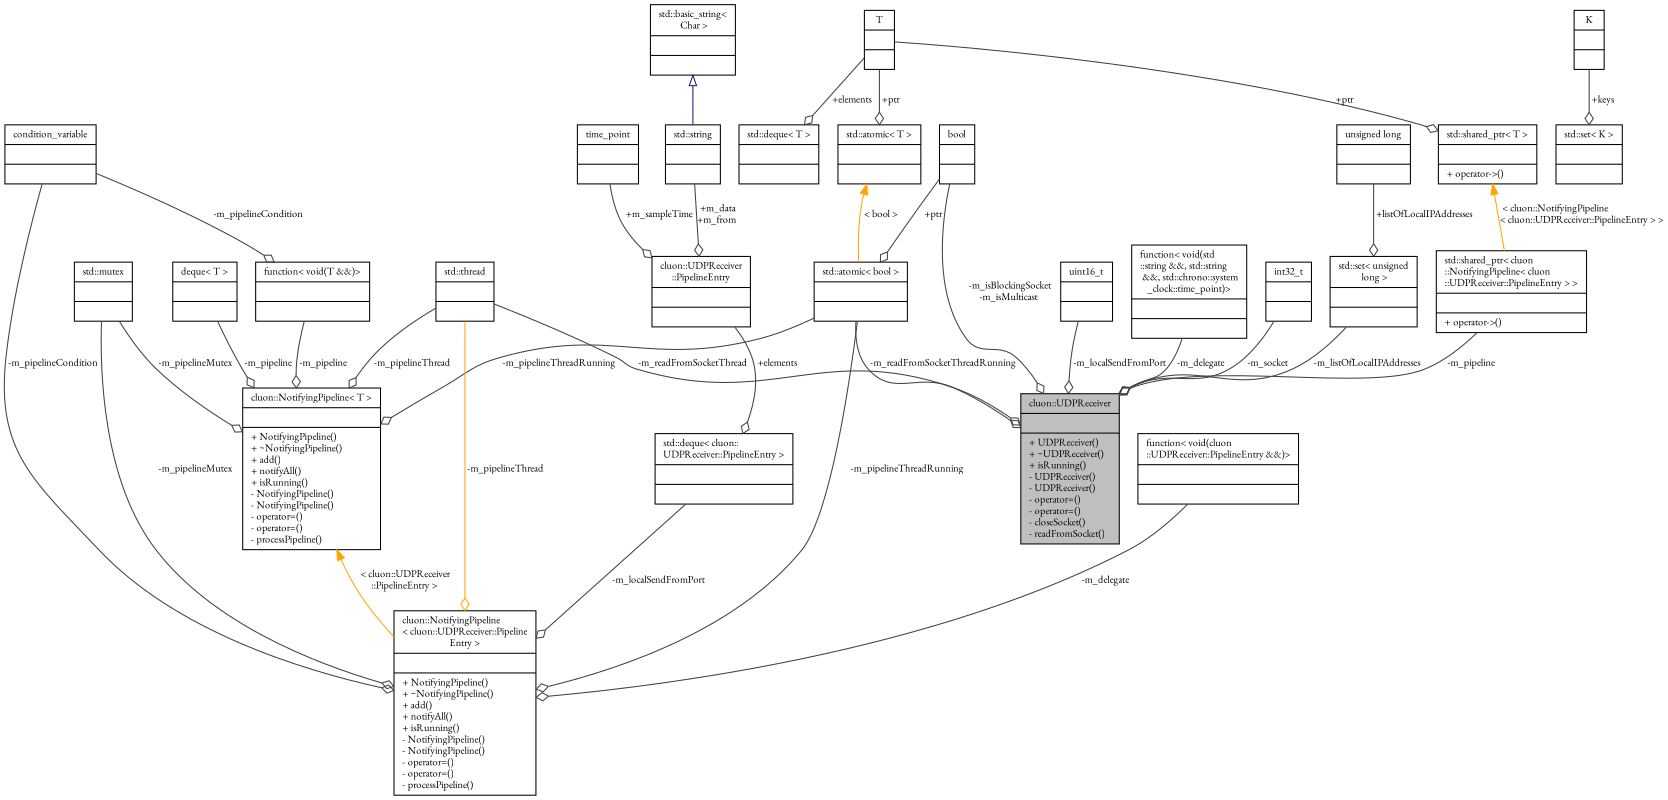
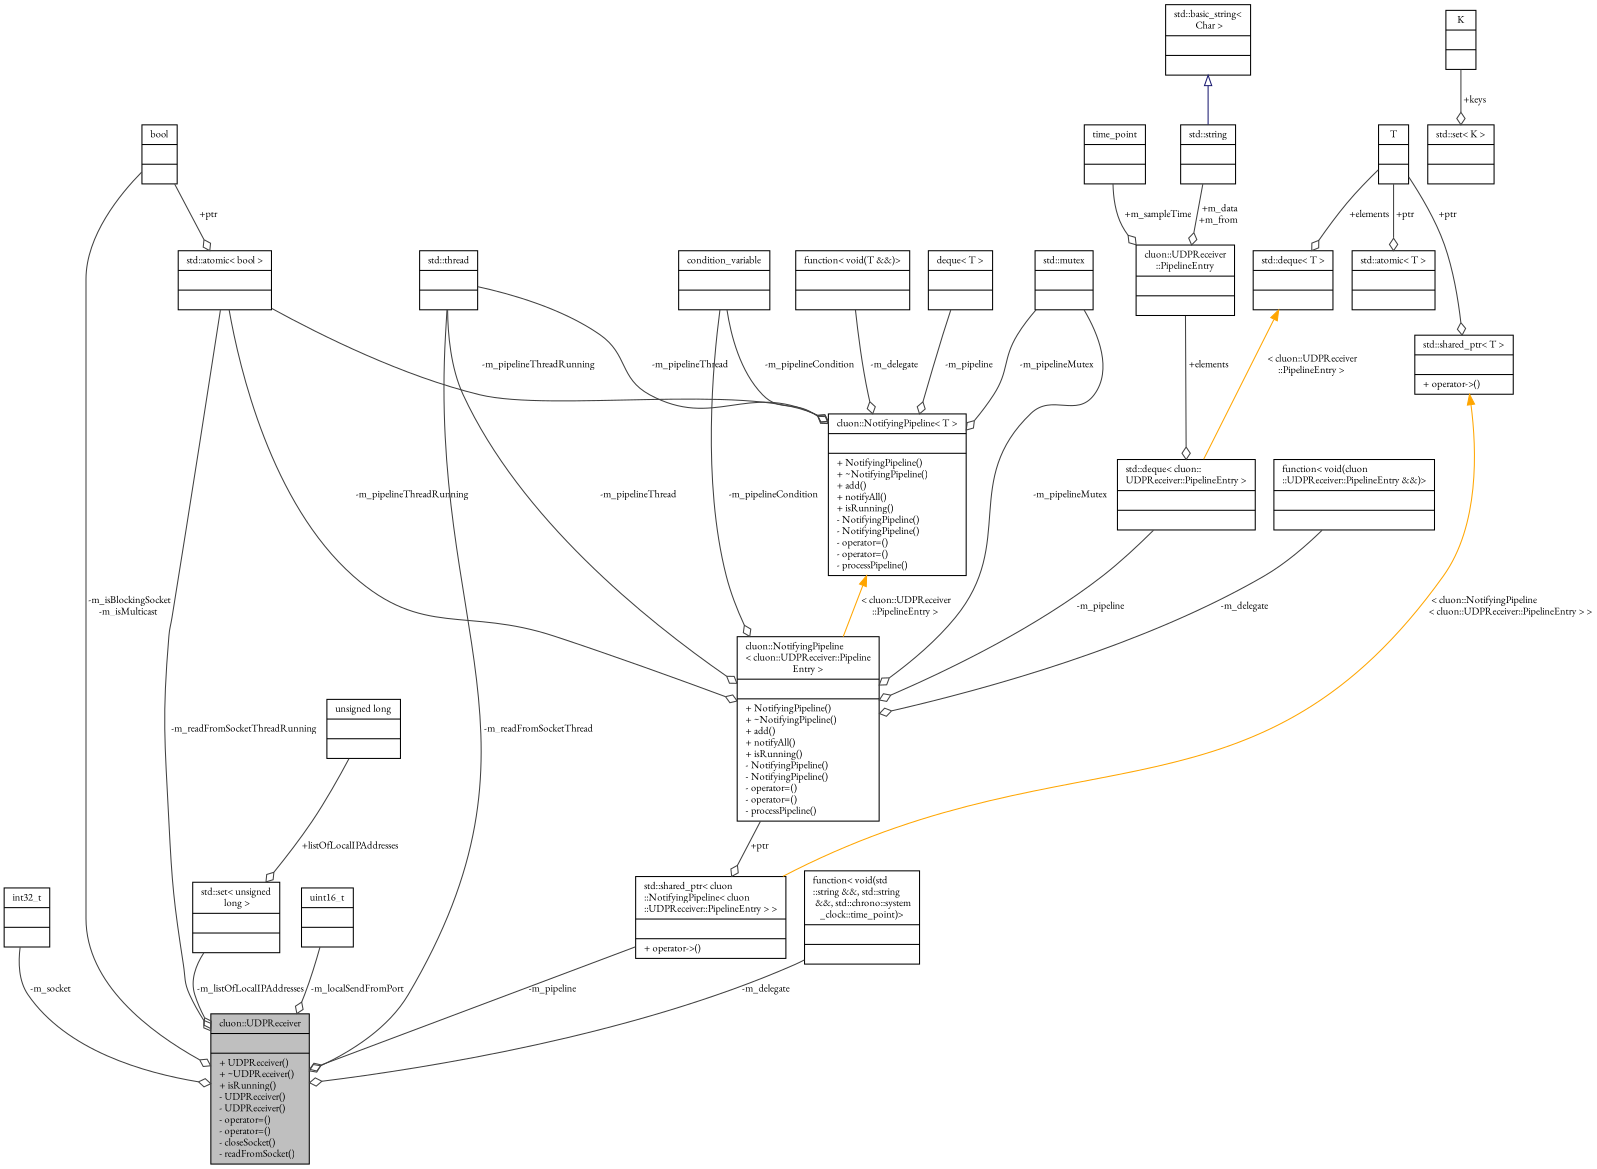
(181, 211) -> (752, 382)
(859, 228) -> none
(322, 363) -> (894, 365)
none -> (1239, 389)
(465, 460) -> (548, 520)
(658, 580) -> (1100, 606)
none -> (749, 843)
